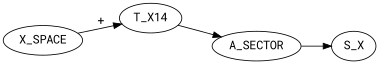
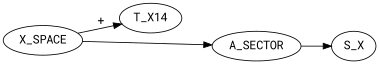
(196, 30) -> (143, 43)
